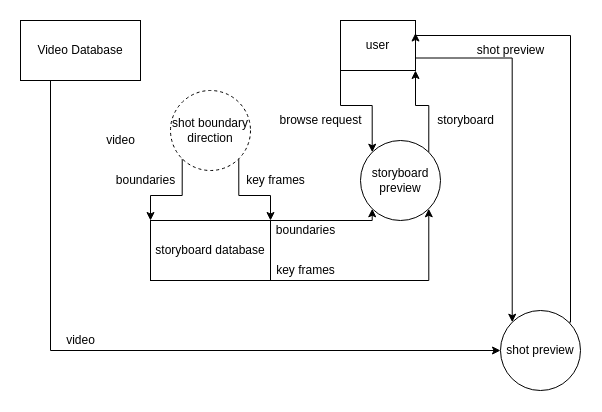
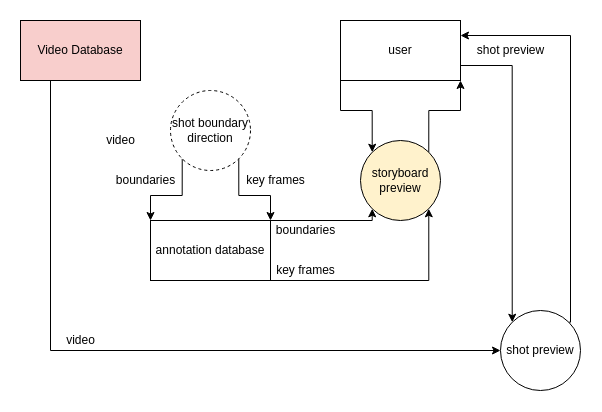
(378, 46) -> (401, 51)
(81, 51) -> (81, 51)
(321, 121) -> none
(466, 121) -> none
(401, 181) -> (401, 181)
(211, 251) -> (211, 251)
